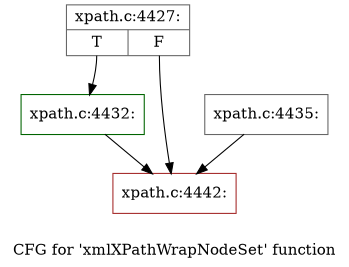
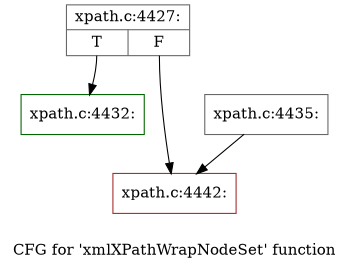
(124, 151) -> none
